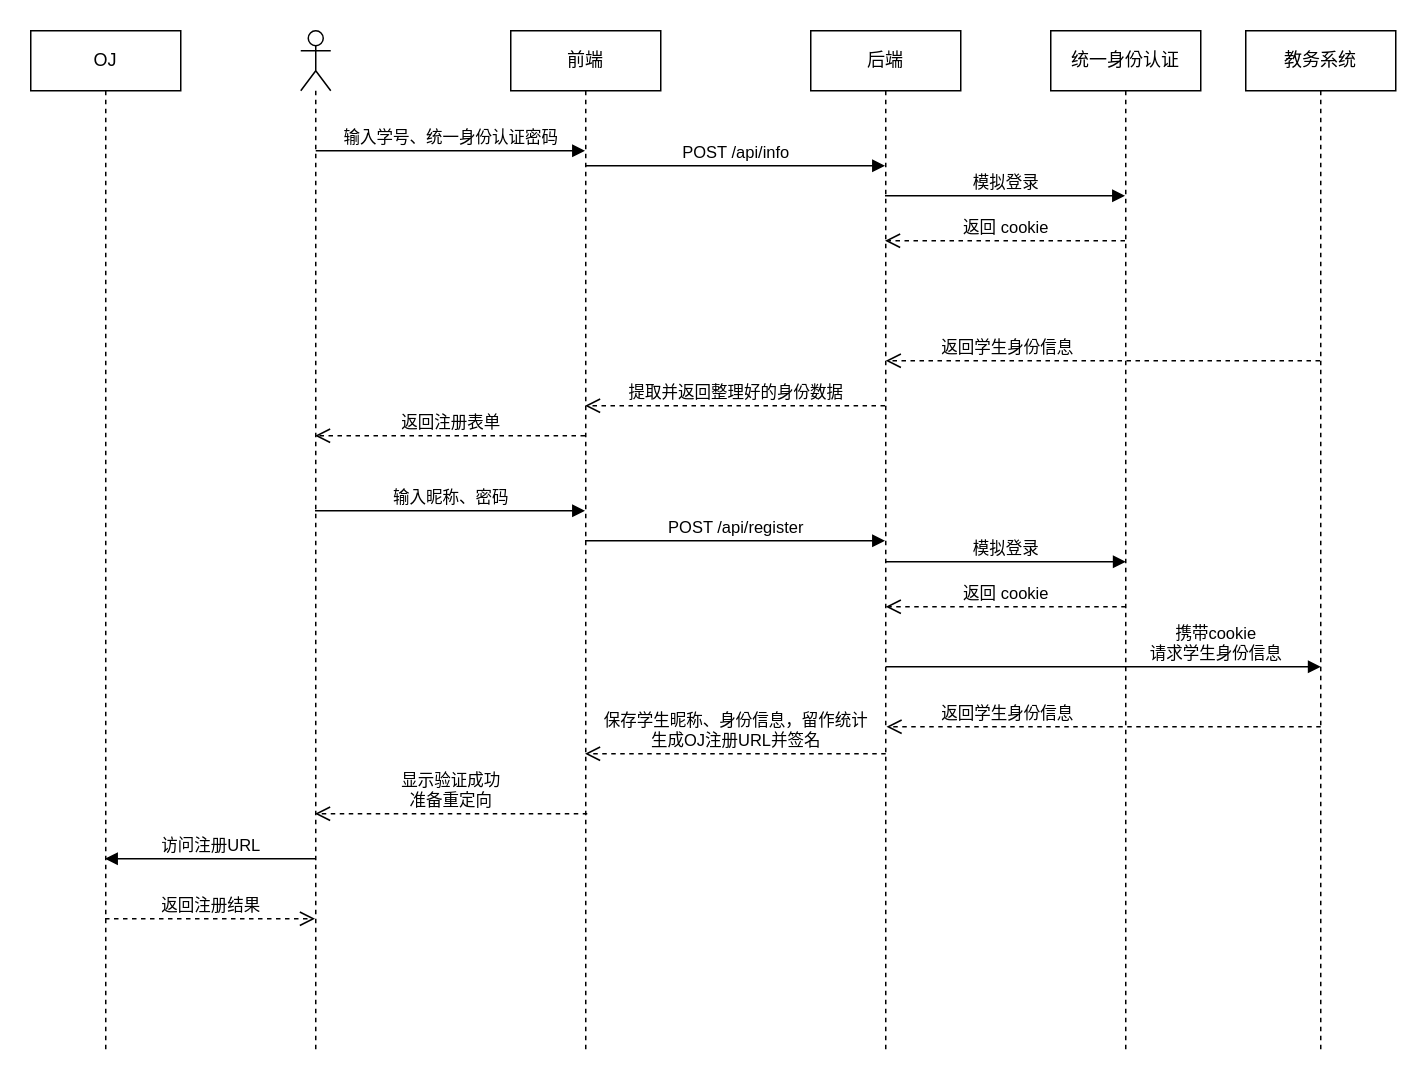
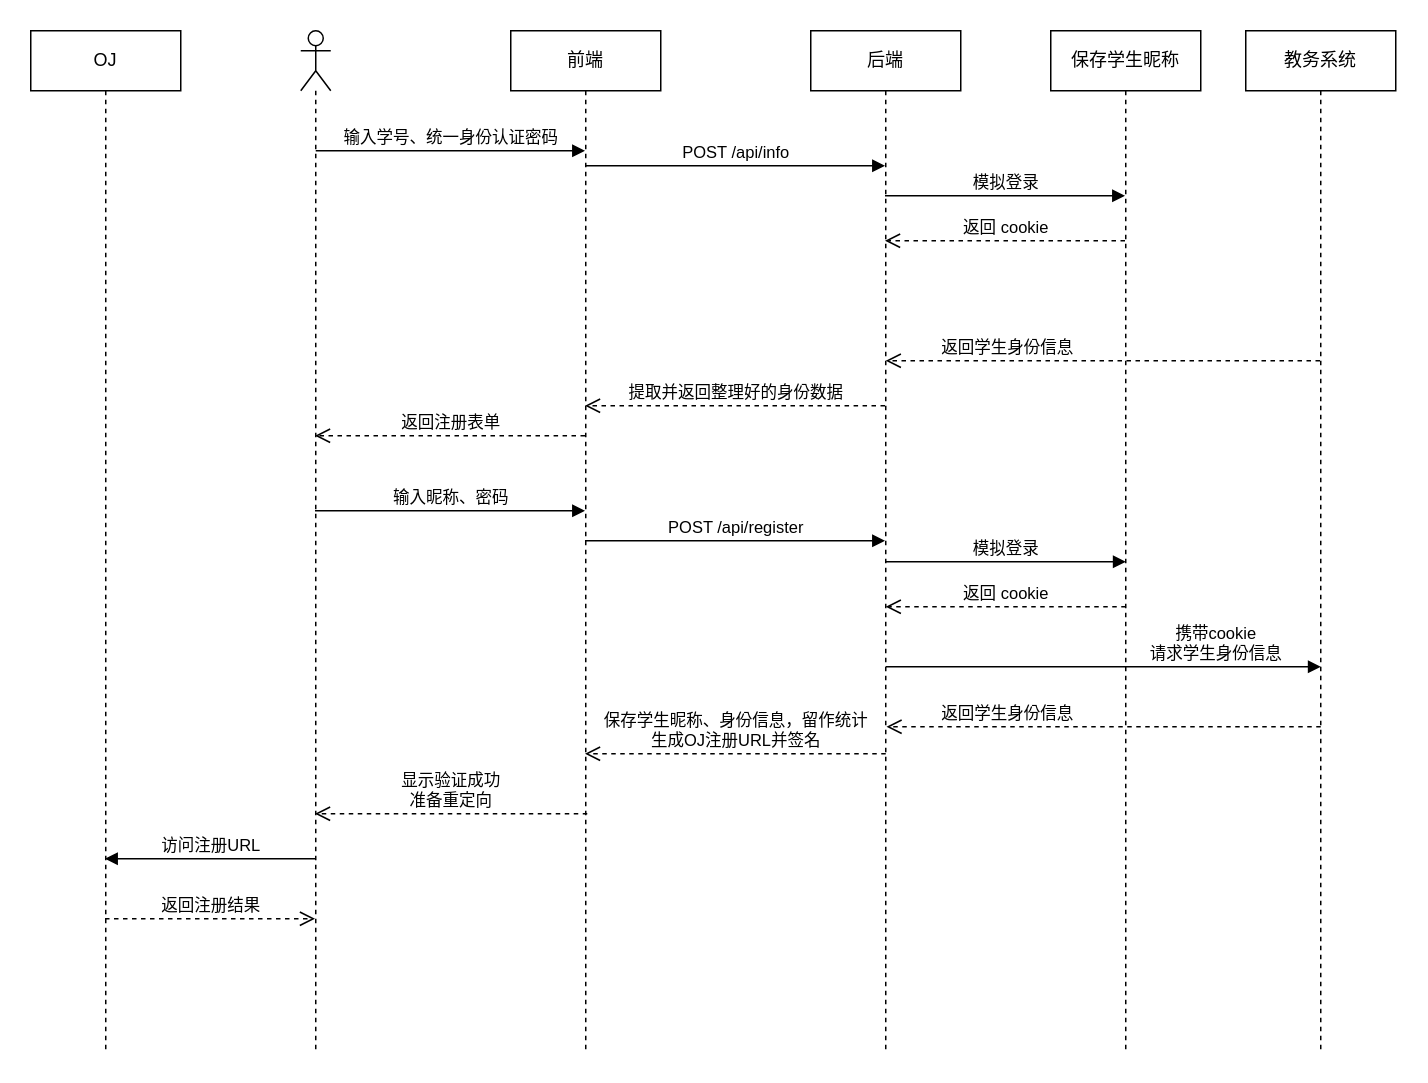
(1126, 61) -> (1126, 61)
